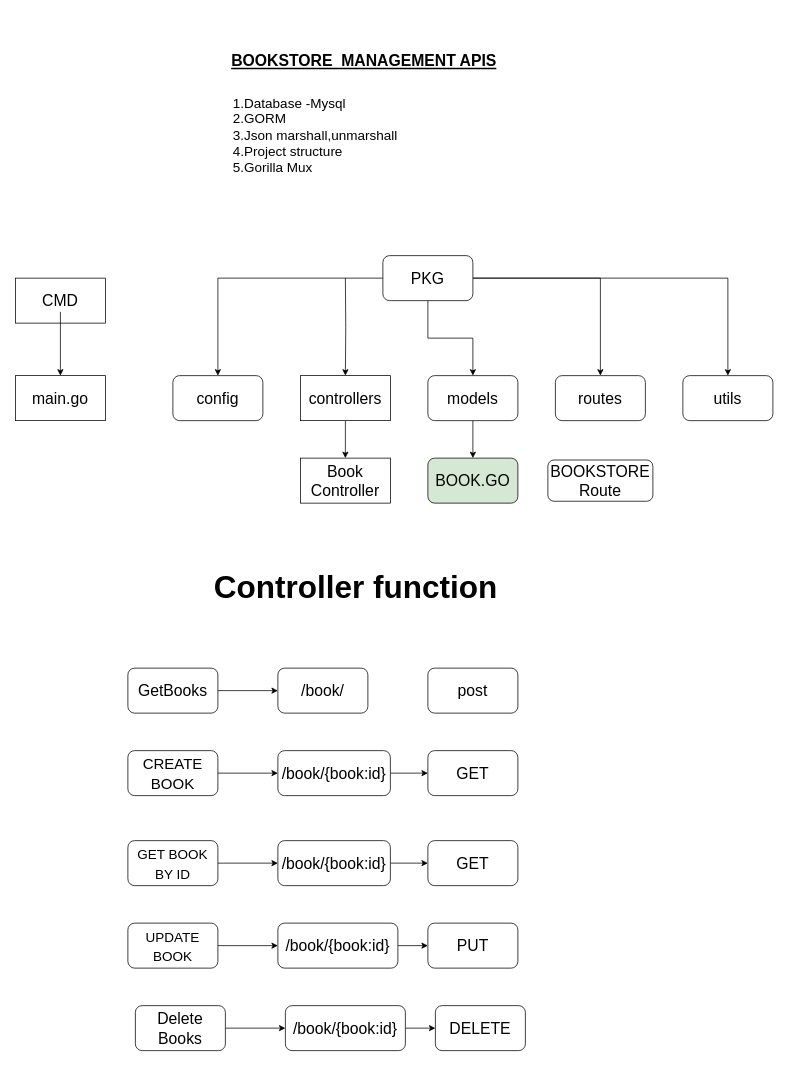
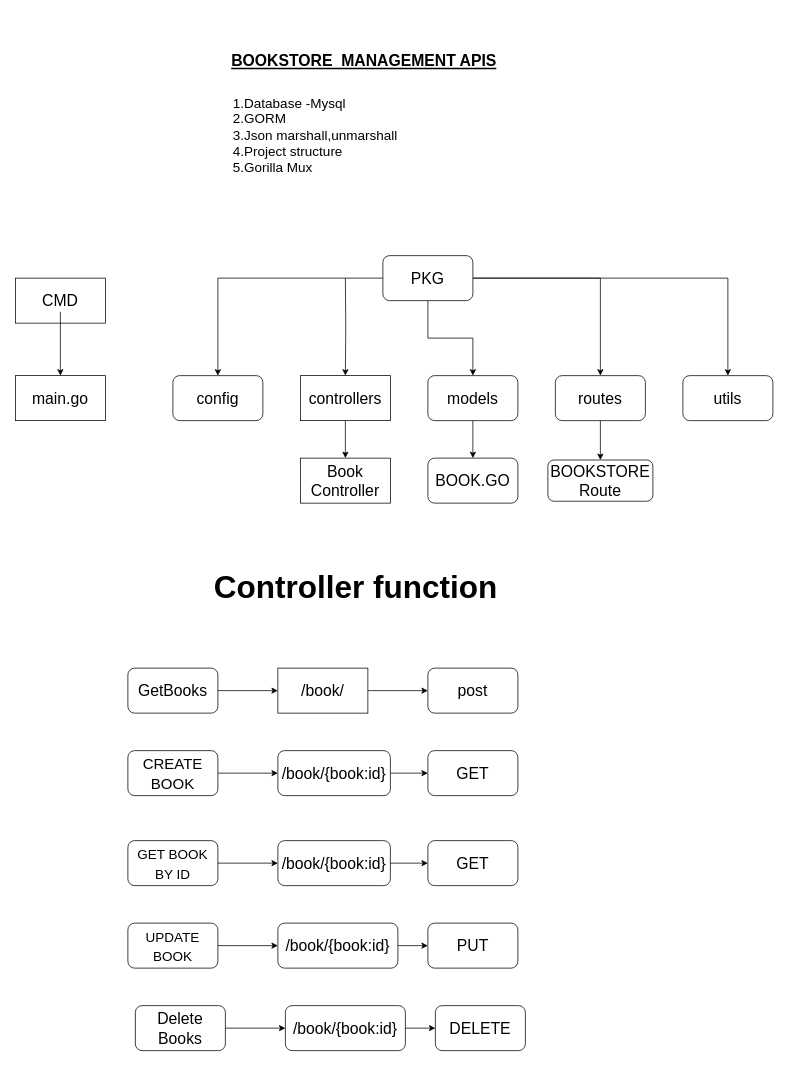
none -> (600, 438)
(473, 480) -> (473, 480)
(323, 690) -> (323, 690)
none -> (395, 690)
